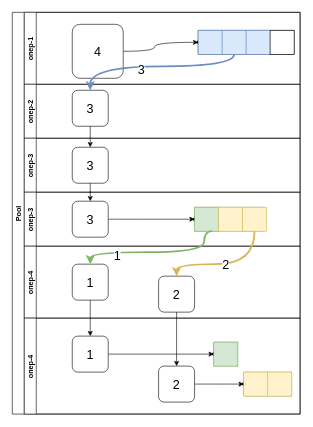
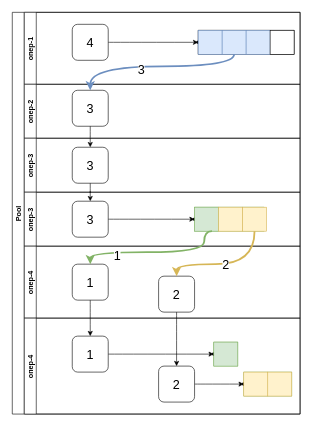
(98, 51) -> (90, 42)
